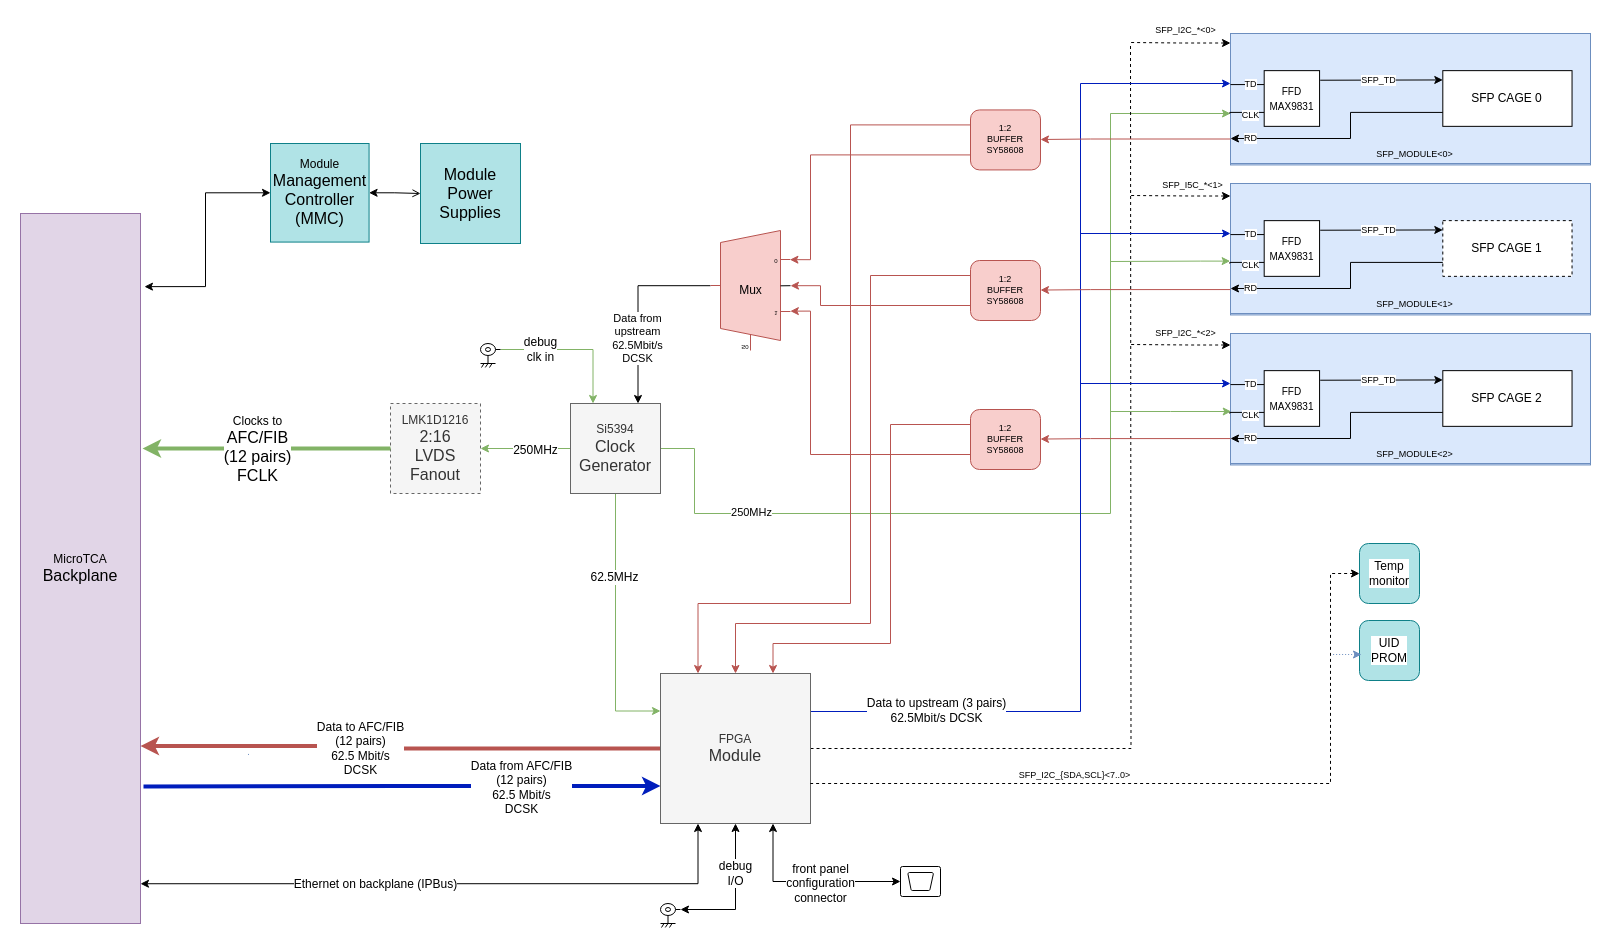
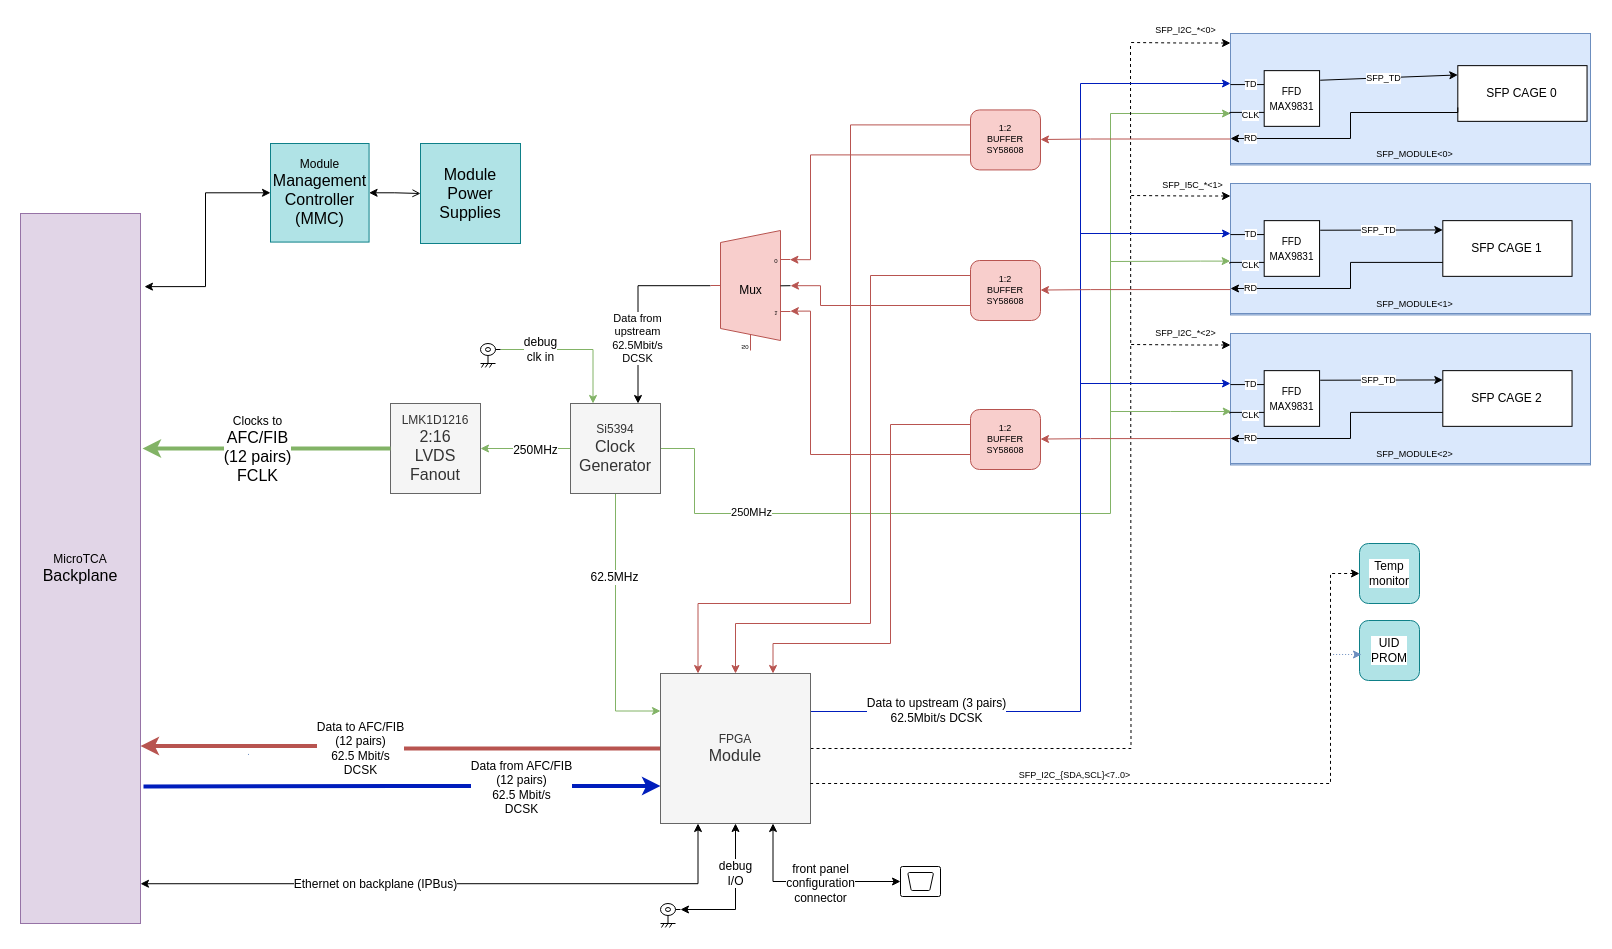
(1507, 99) -> (1522, 94)
(1507, 249) -> (1507, 249)
(436, 449) -> (436, 449)
